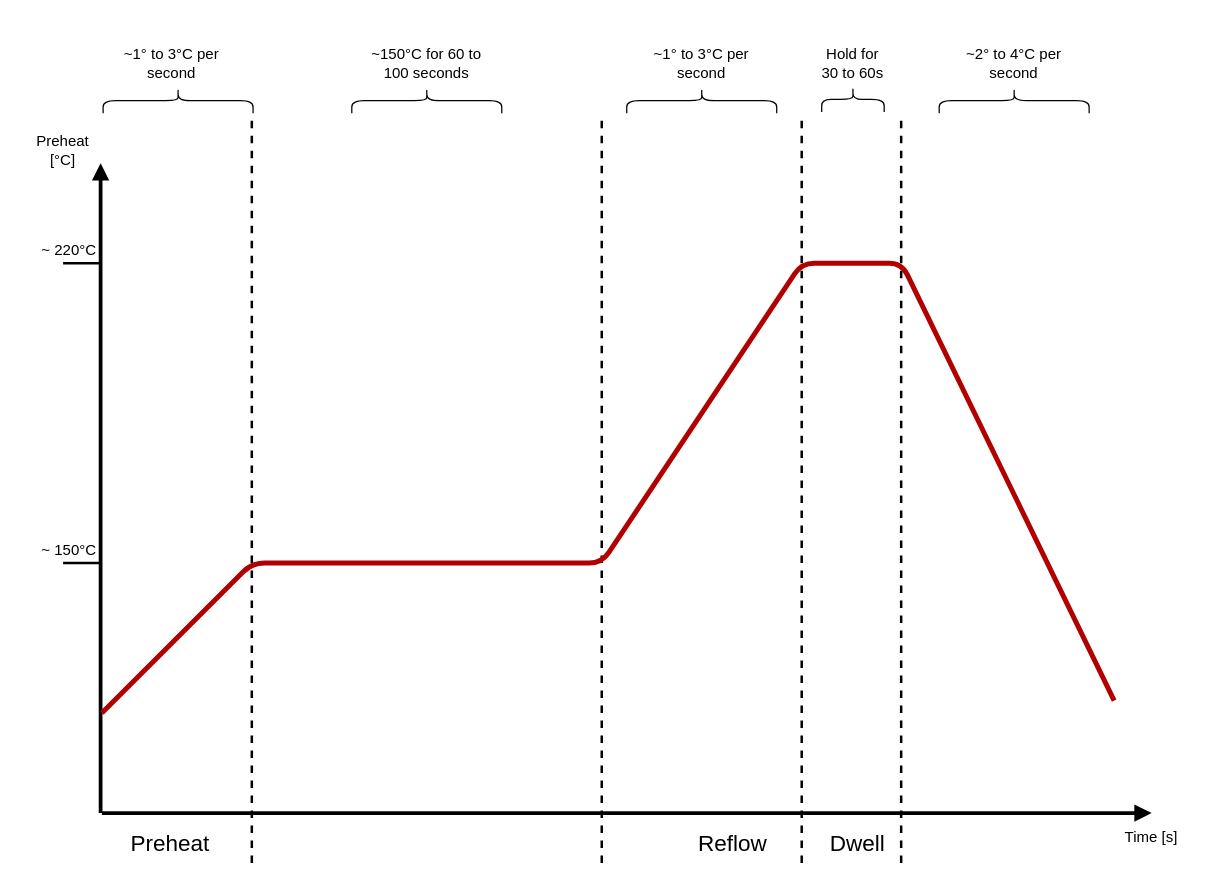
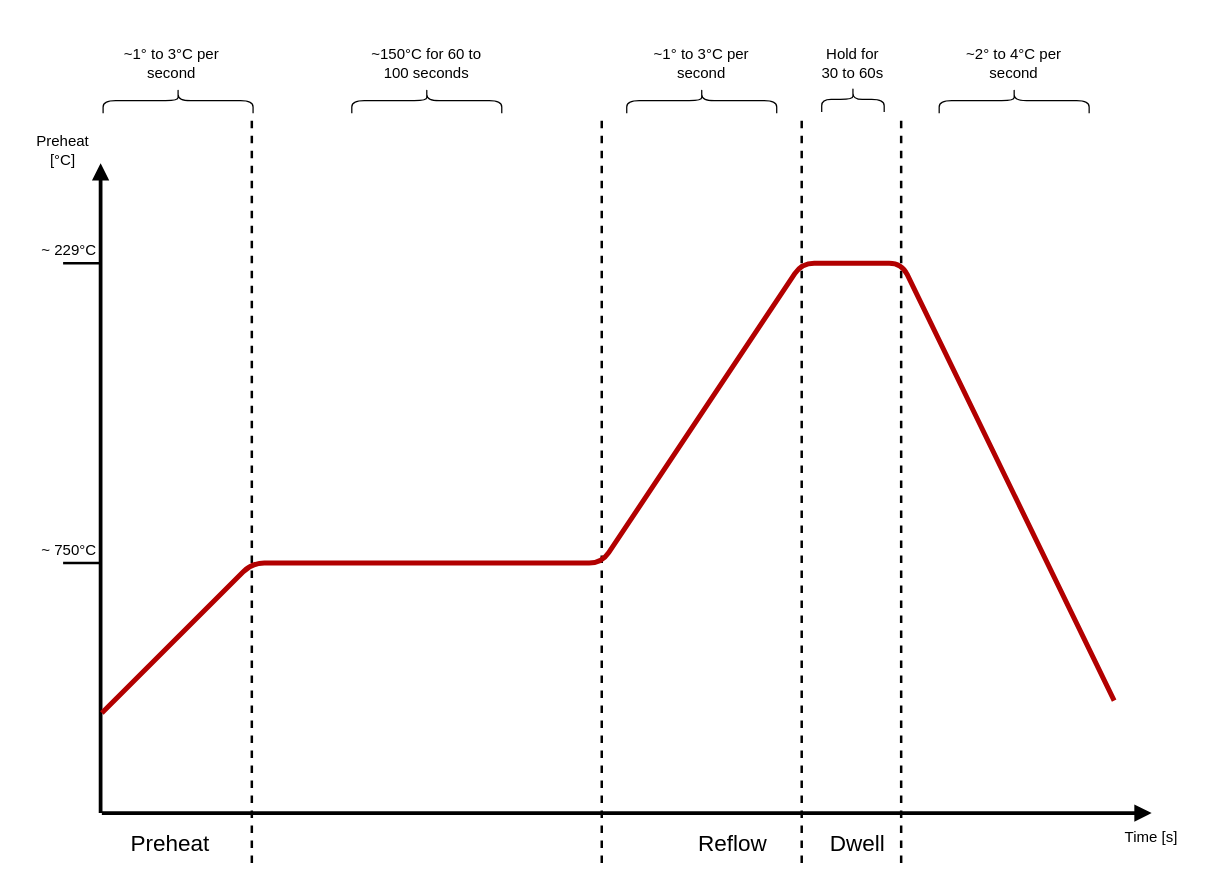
(69, 251) -> (69, 251)
(69, 551) -> (69, 551)
